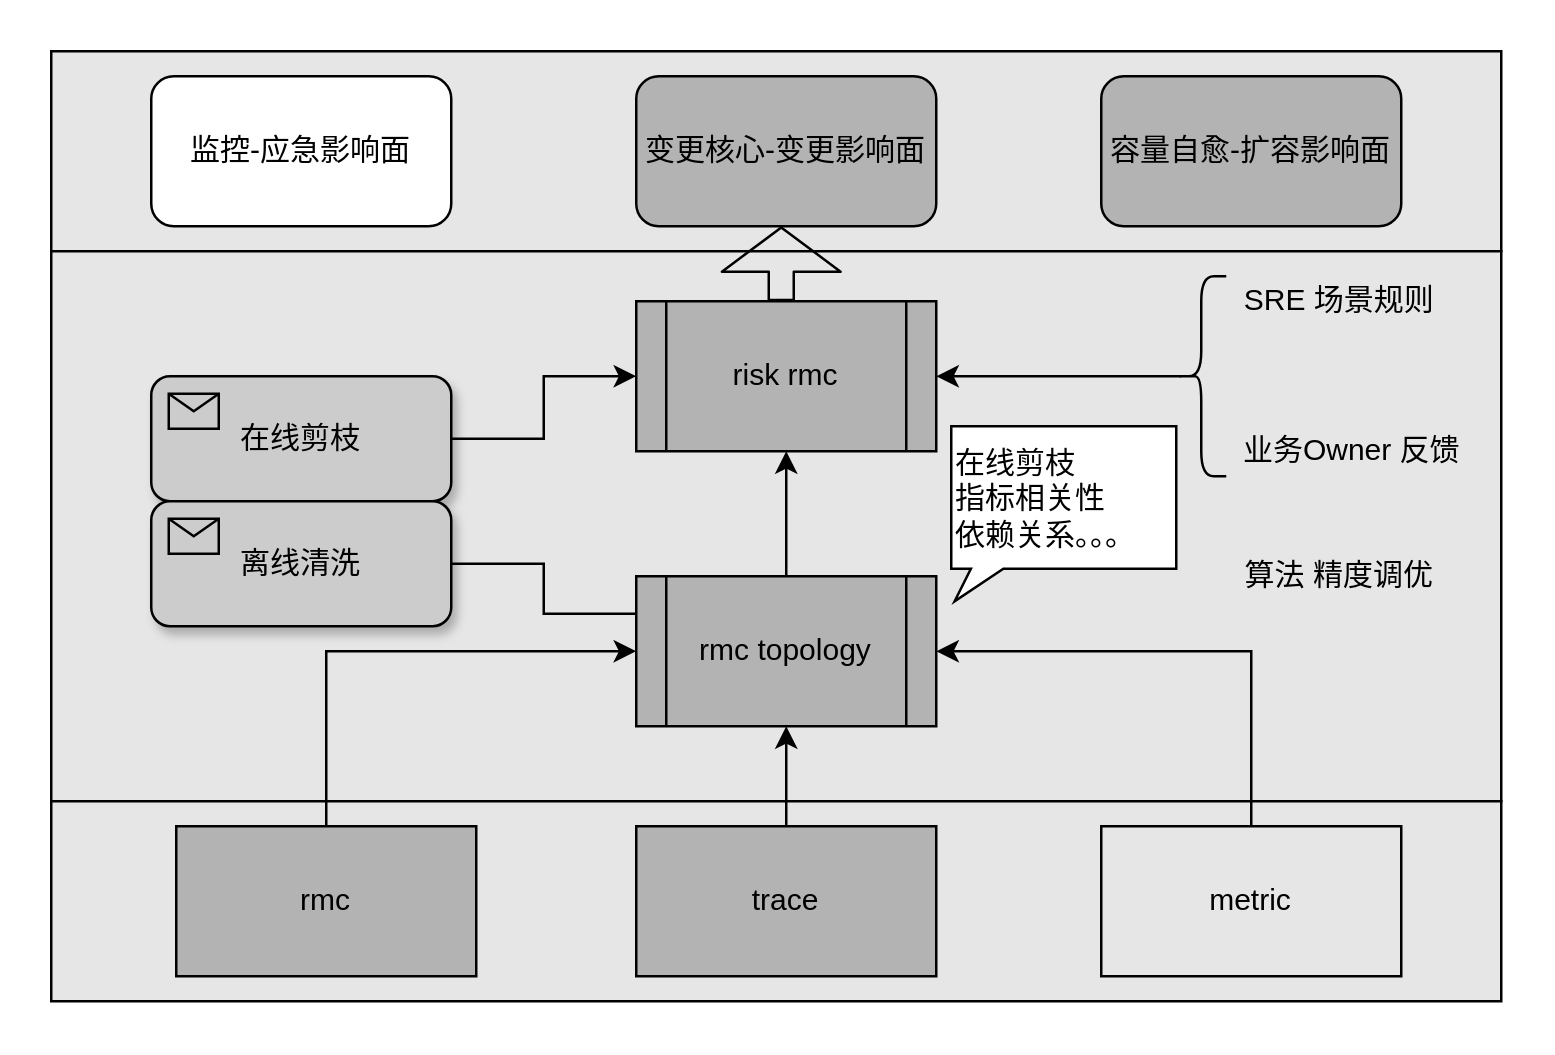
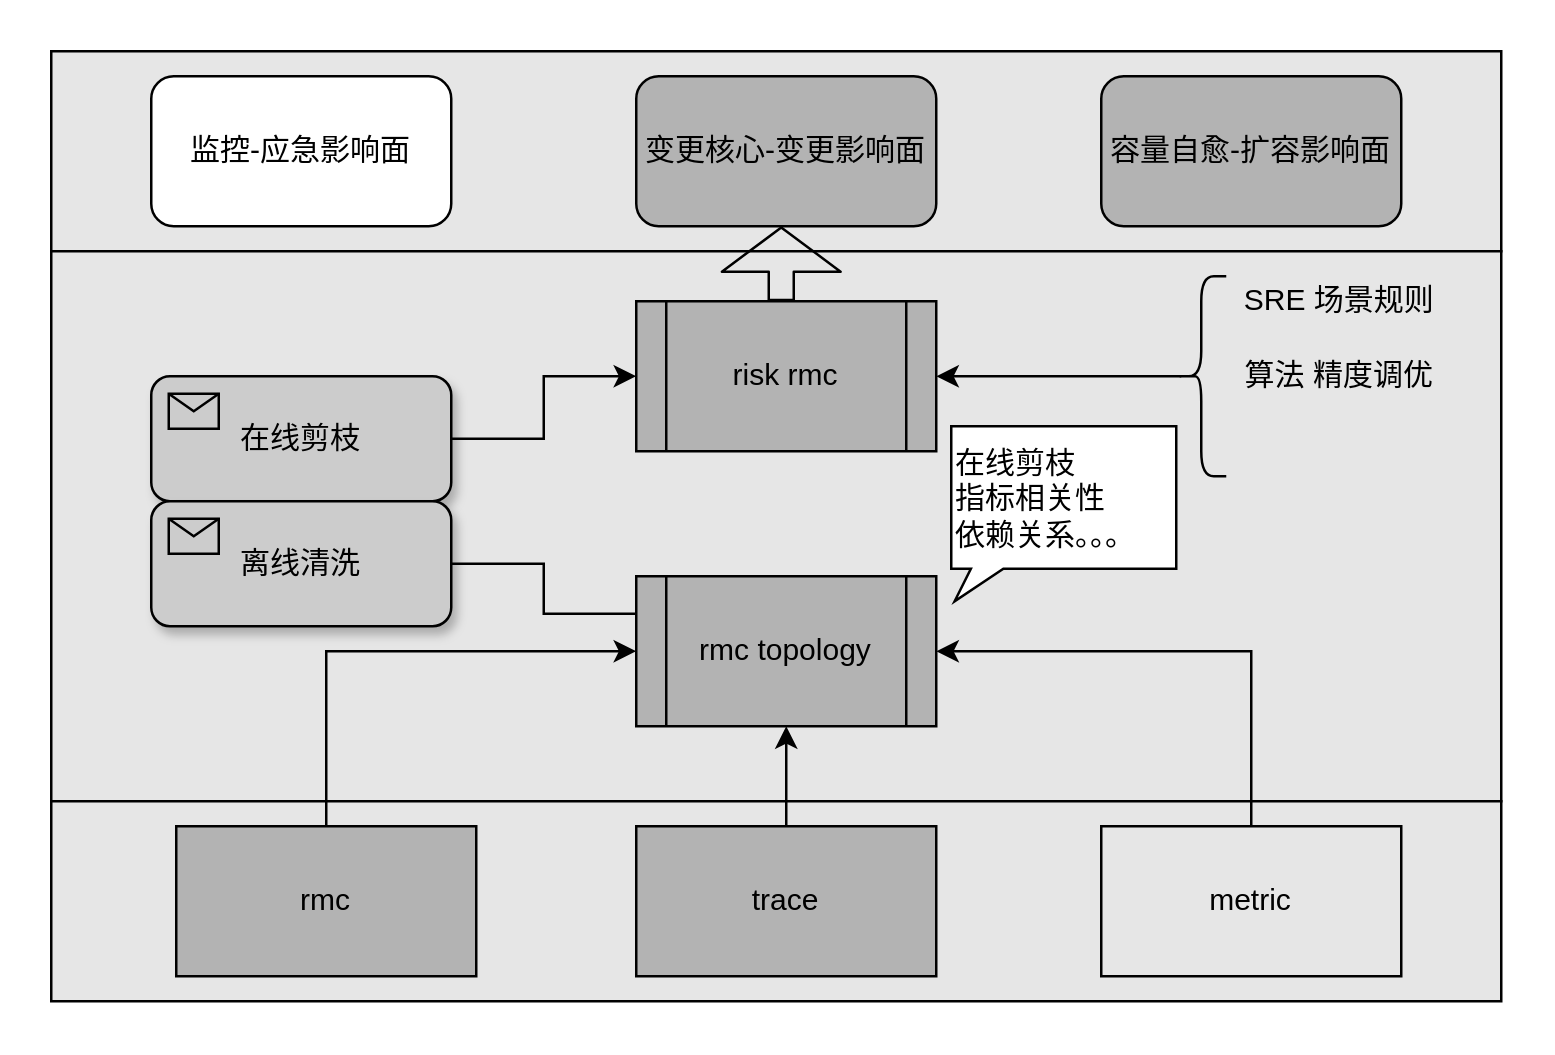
(1351, 451) -> none
(786, 522) -> none
(1339, 576) -> (1339, 376)
